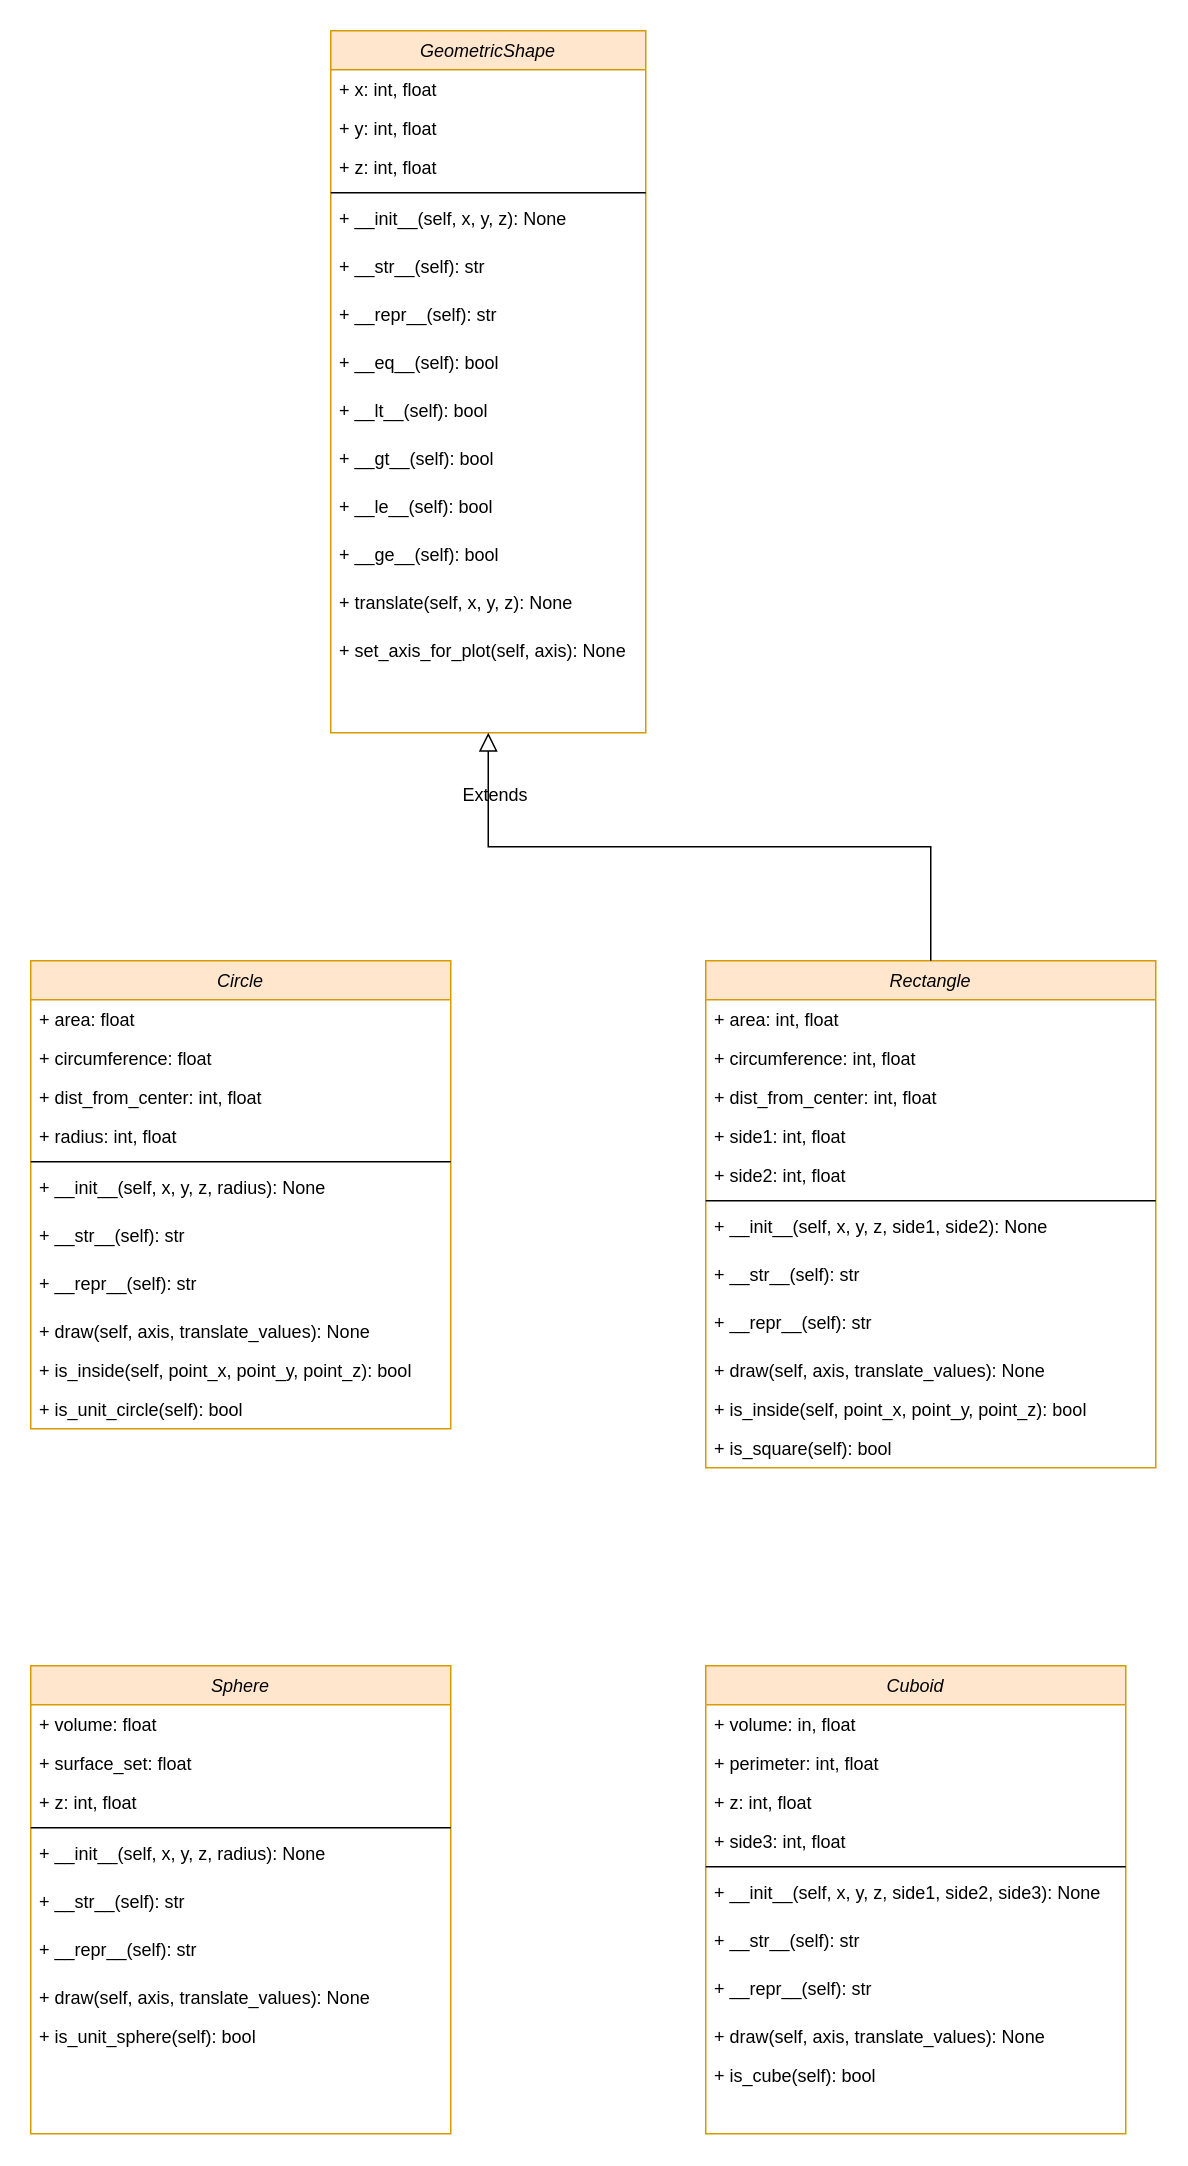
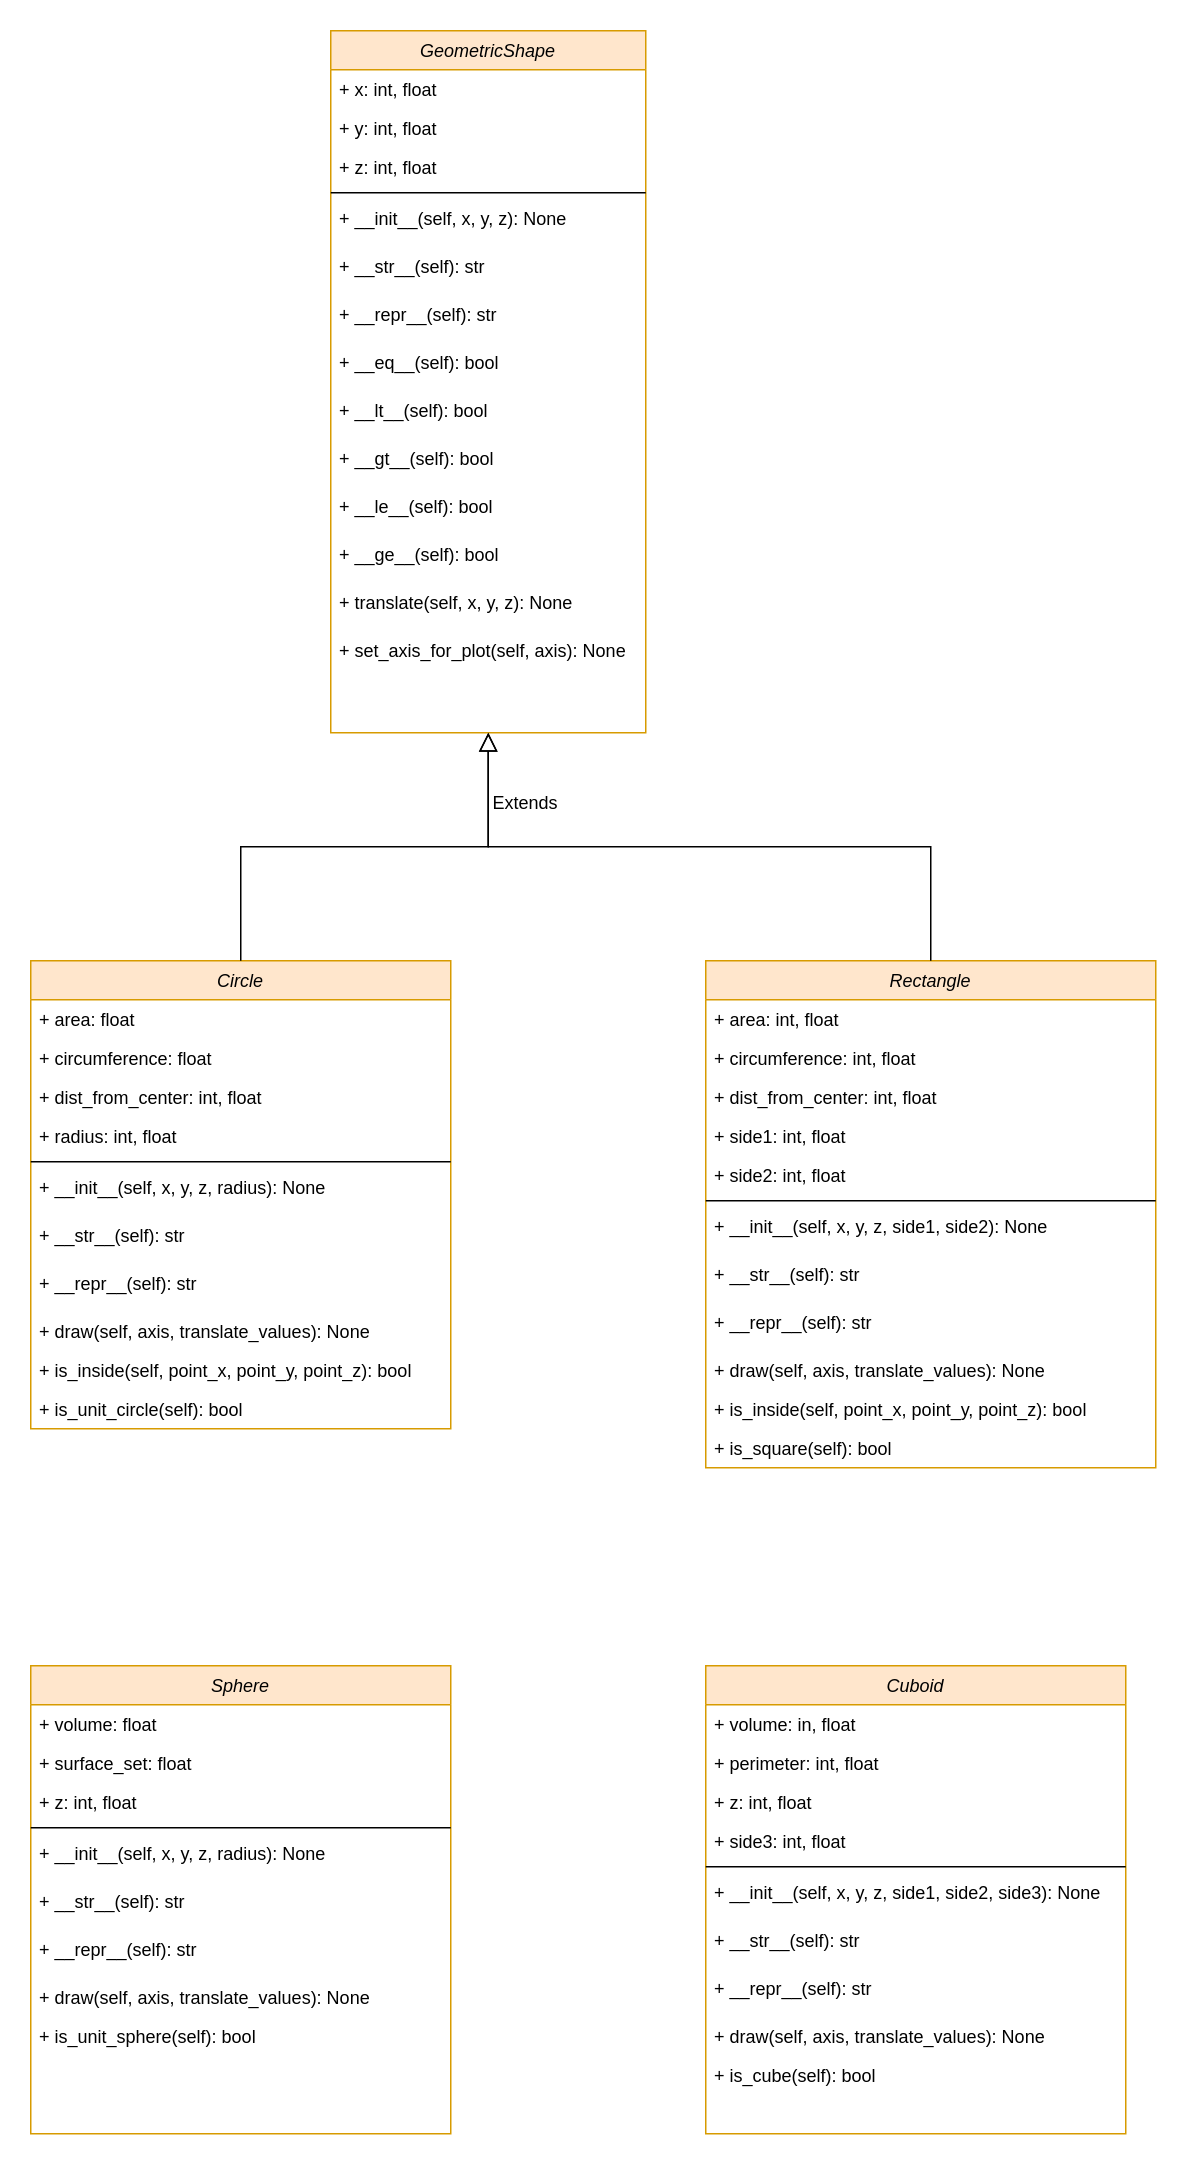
(496, 796) -> (526, 803)
none -> (307, 847)
